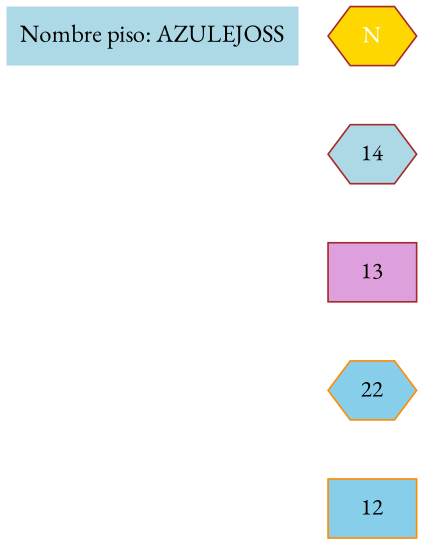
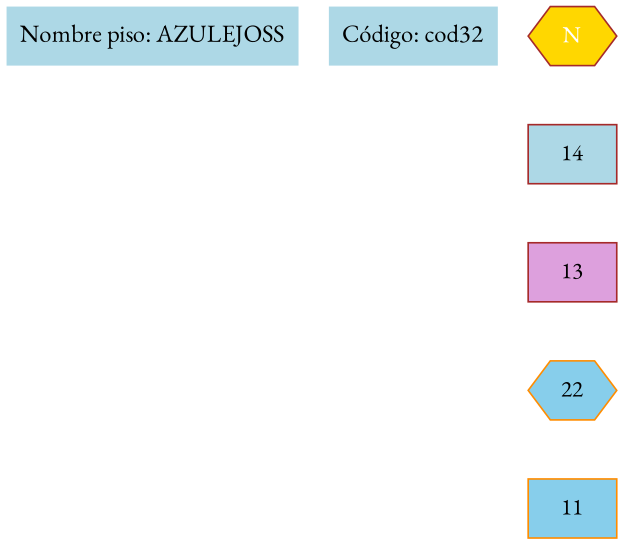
none -> (413, 36)
(372, 154) -> (572, 154)
(372, 508) -> (572, 508)
